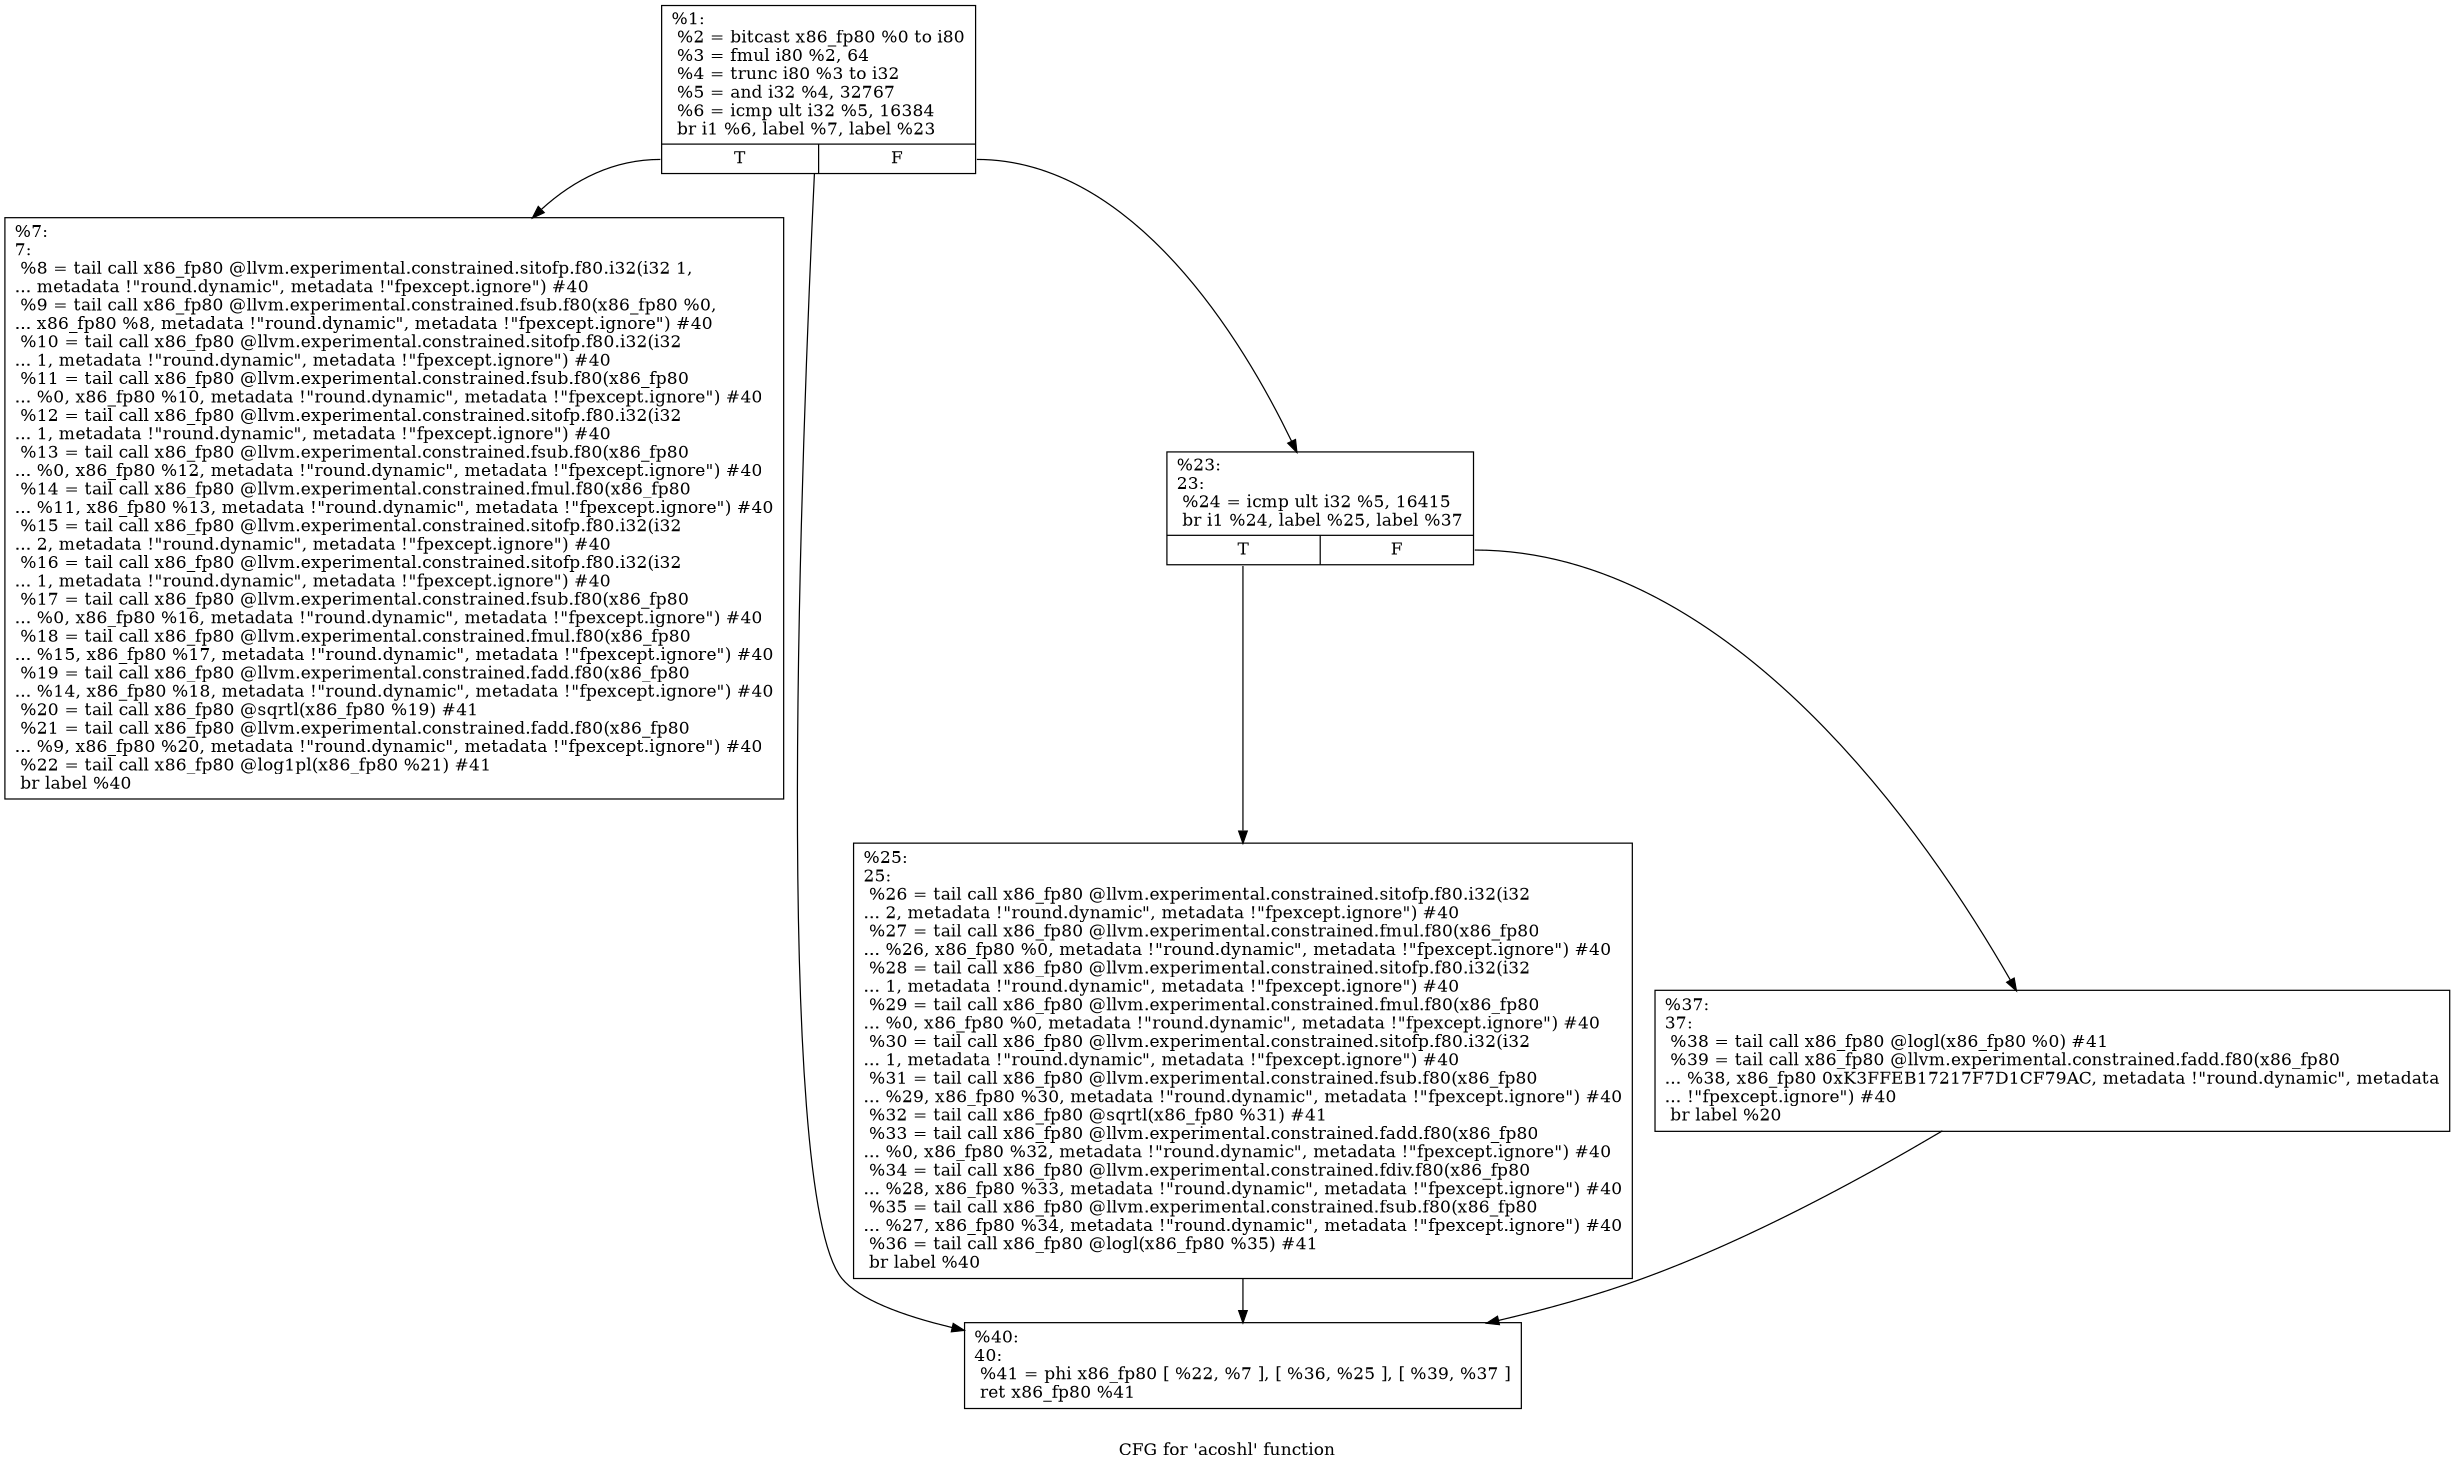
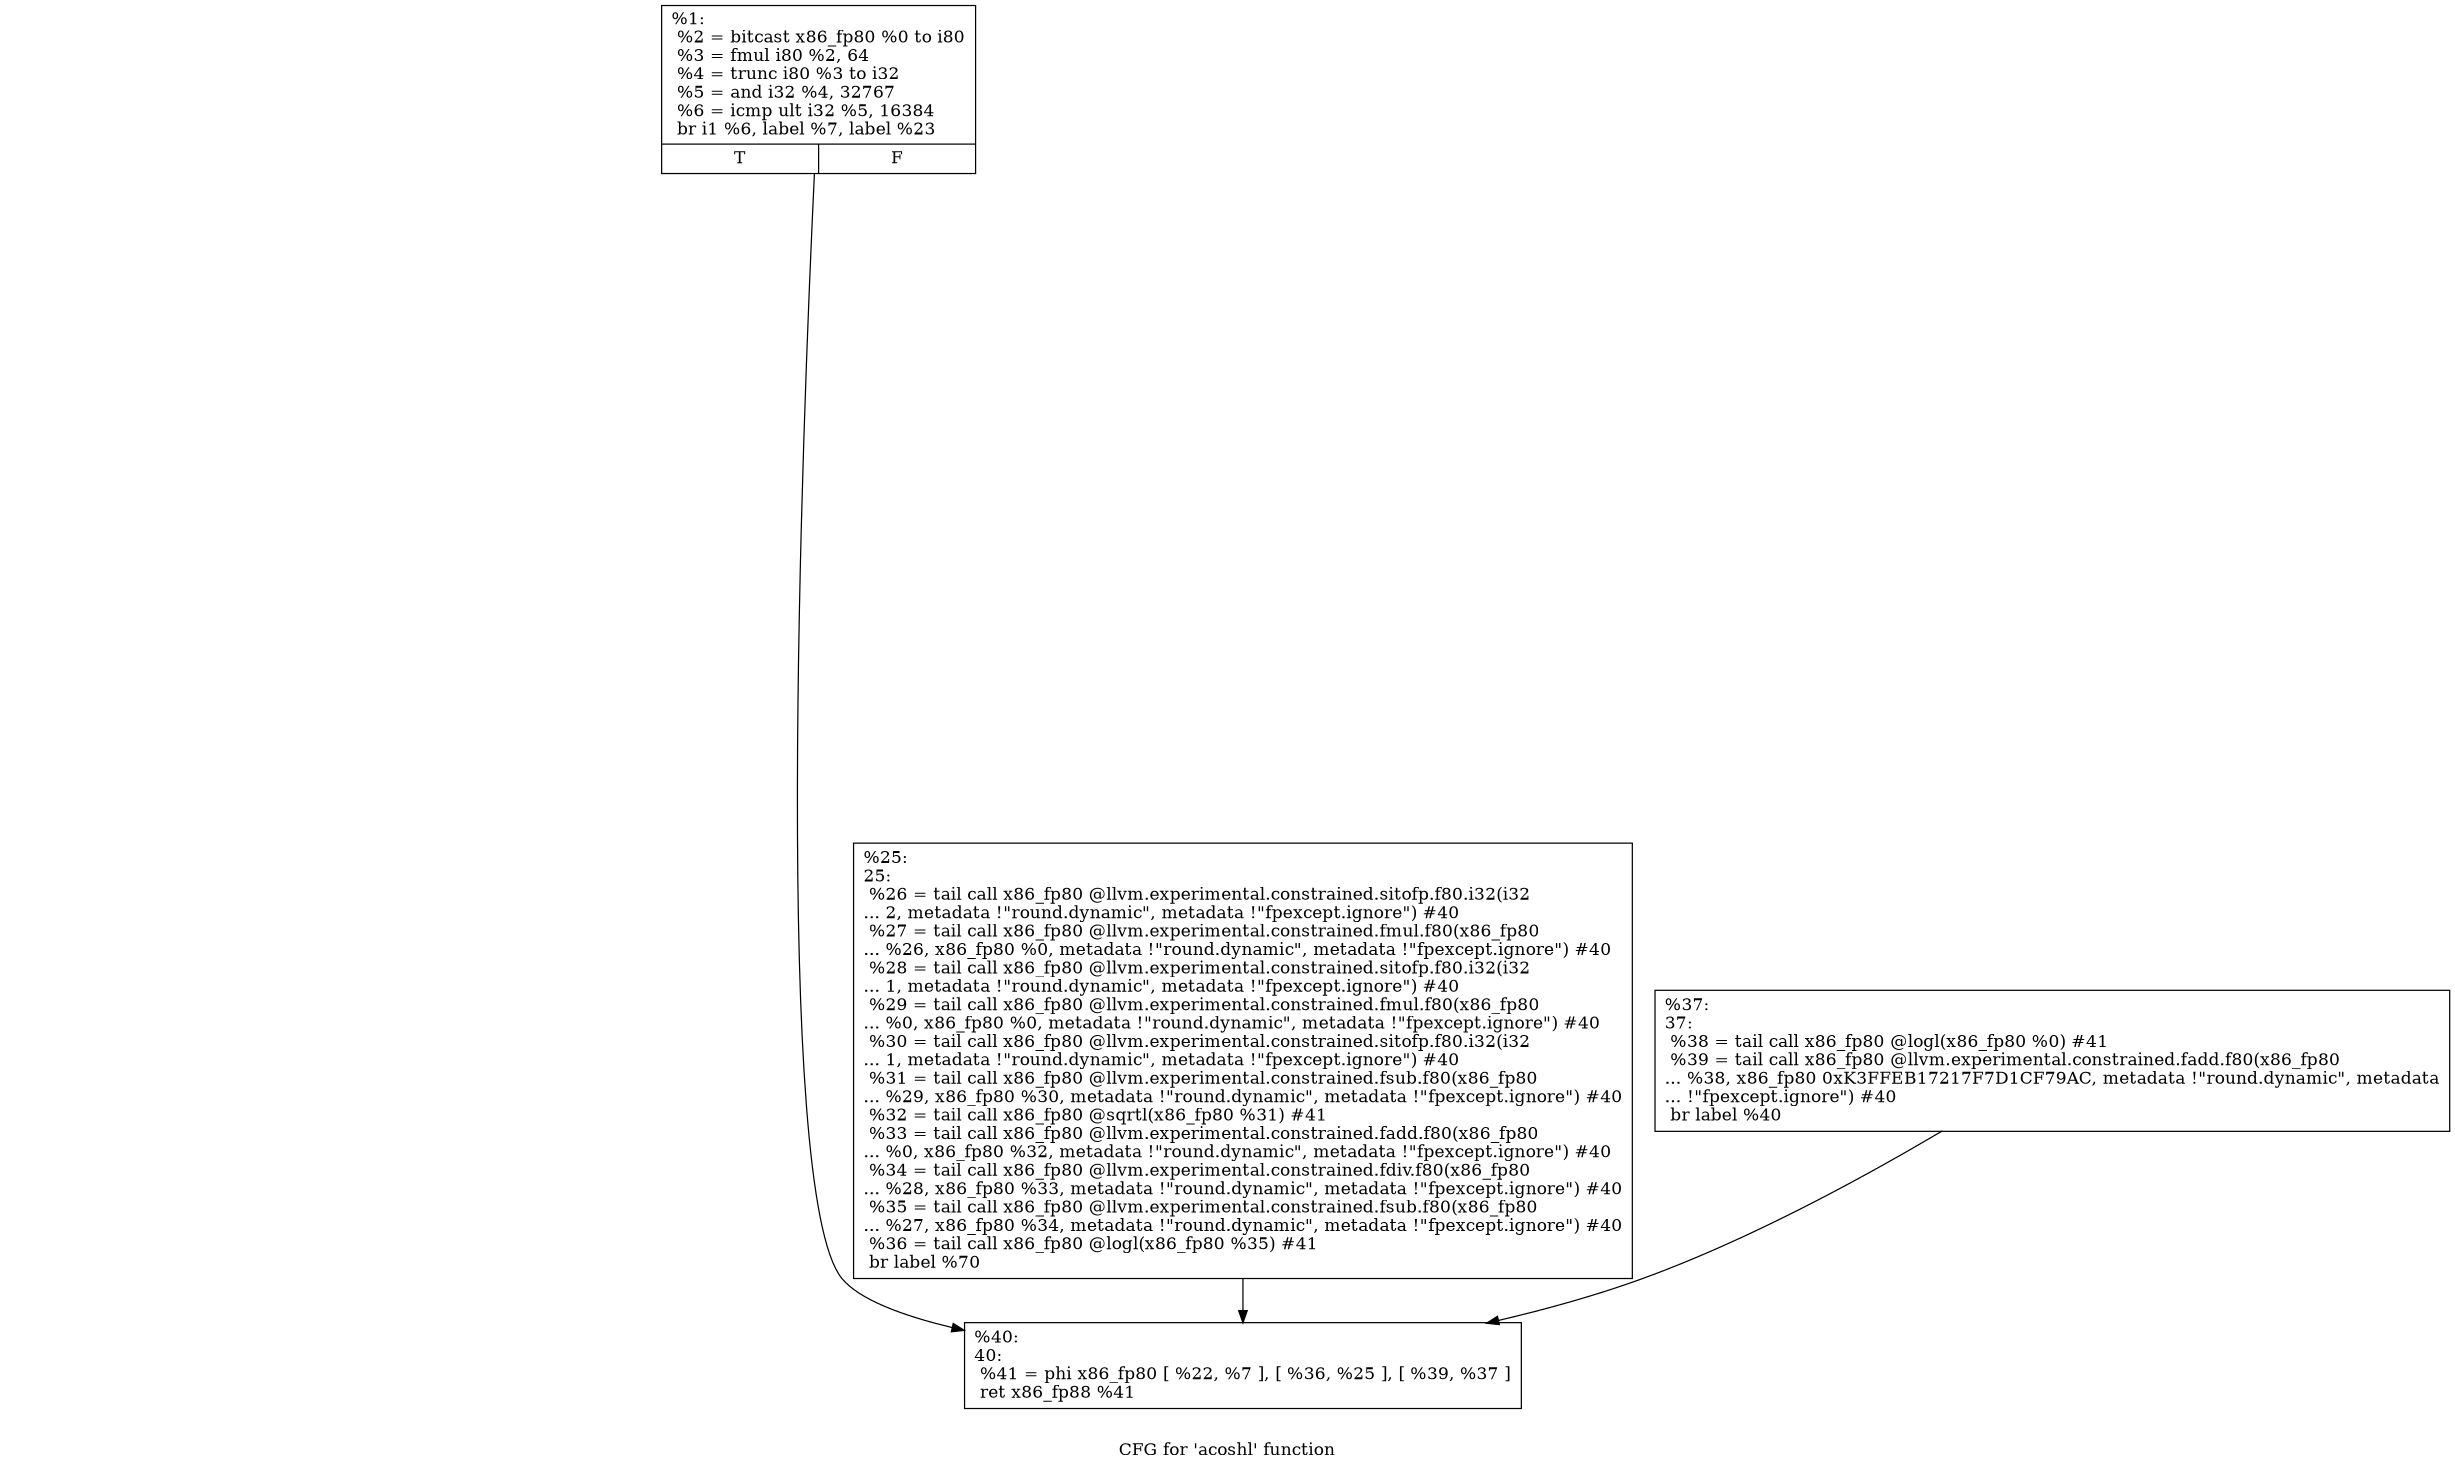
(394, 508) -> none
(1320, 508) -> none
(1724, 1115) -> (1724, 1115)
(922, 1263) -> (922, 1263)
(1055, 1393) -> (1055, 1393)
